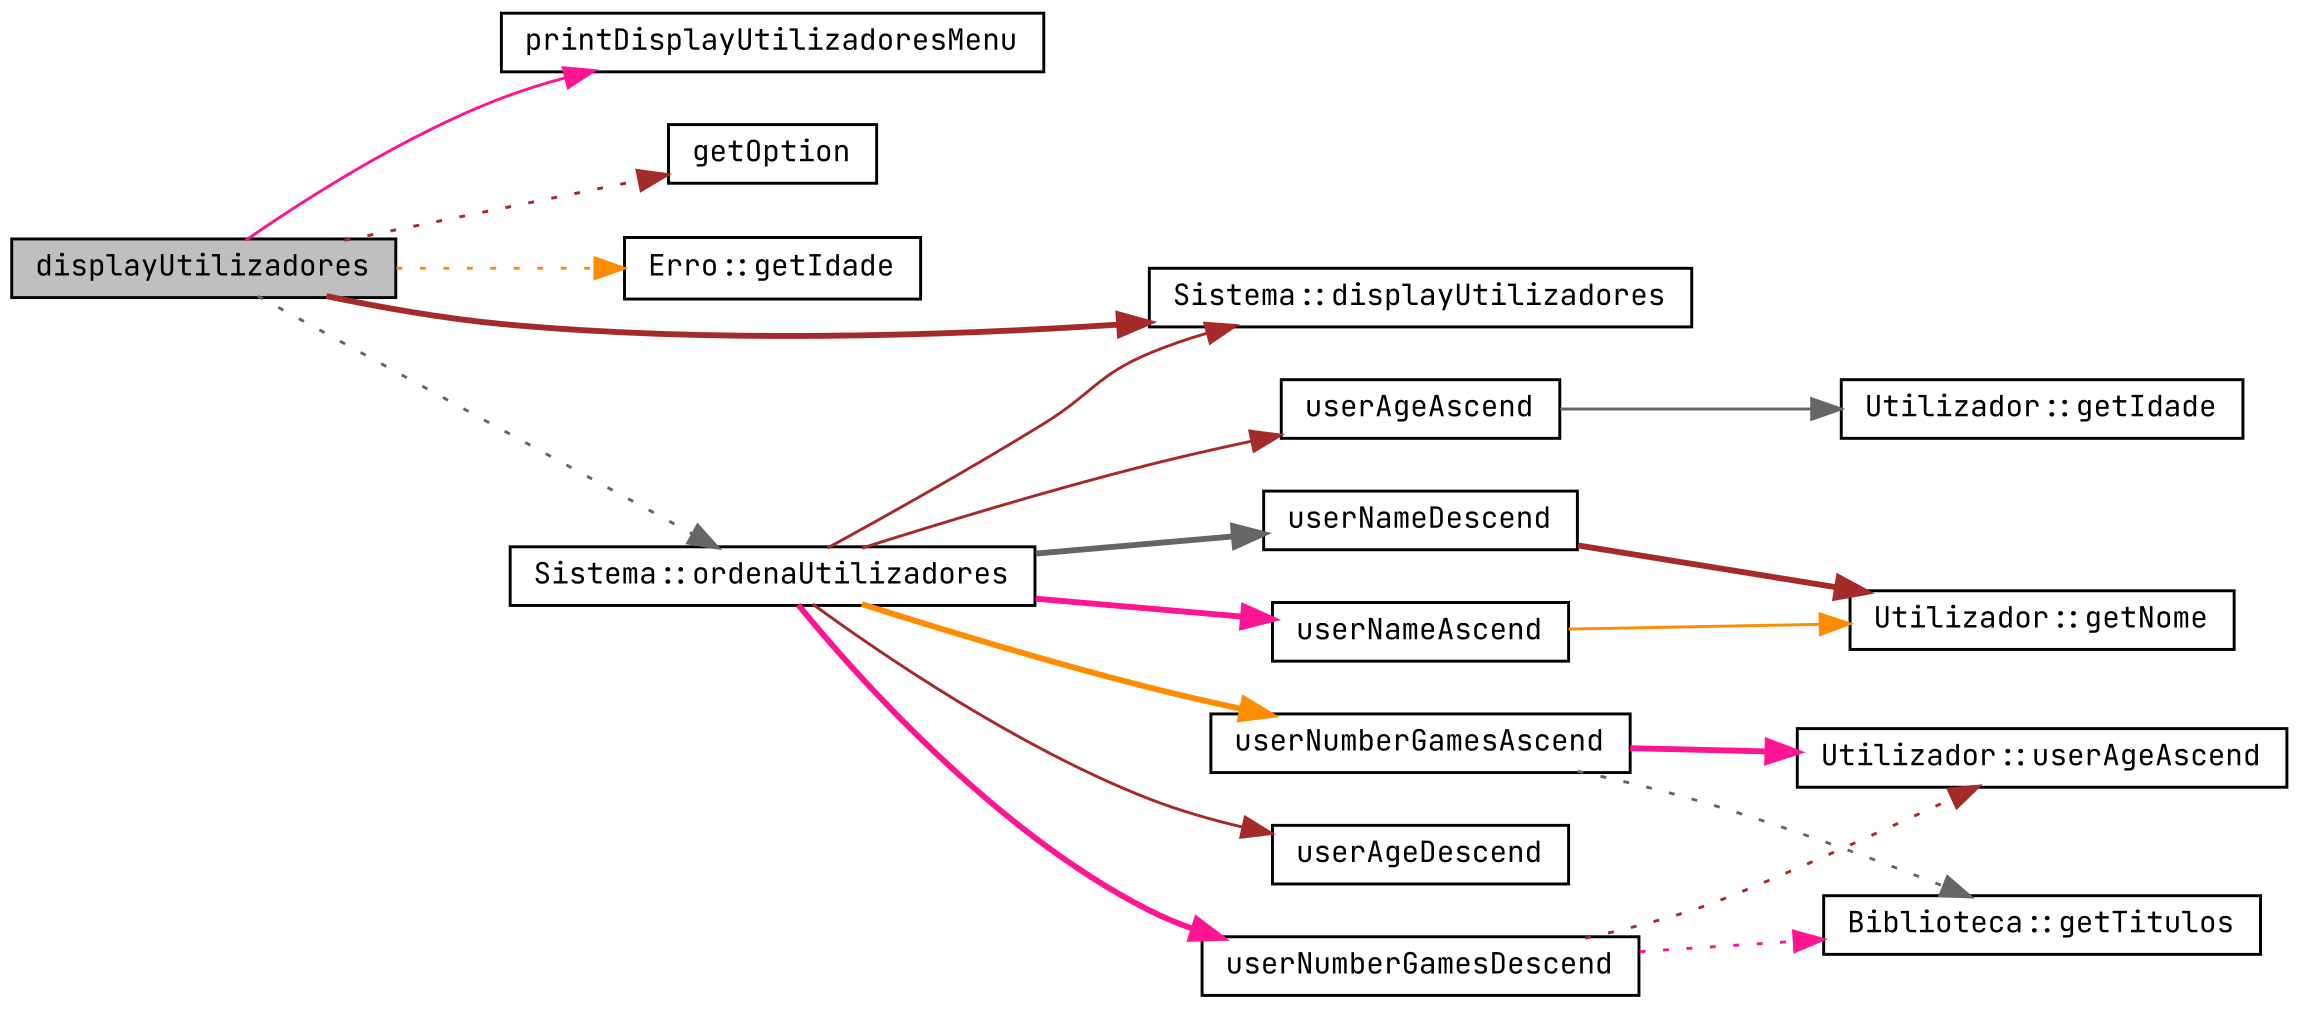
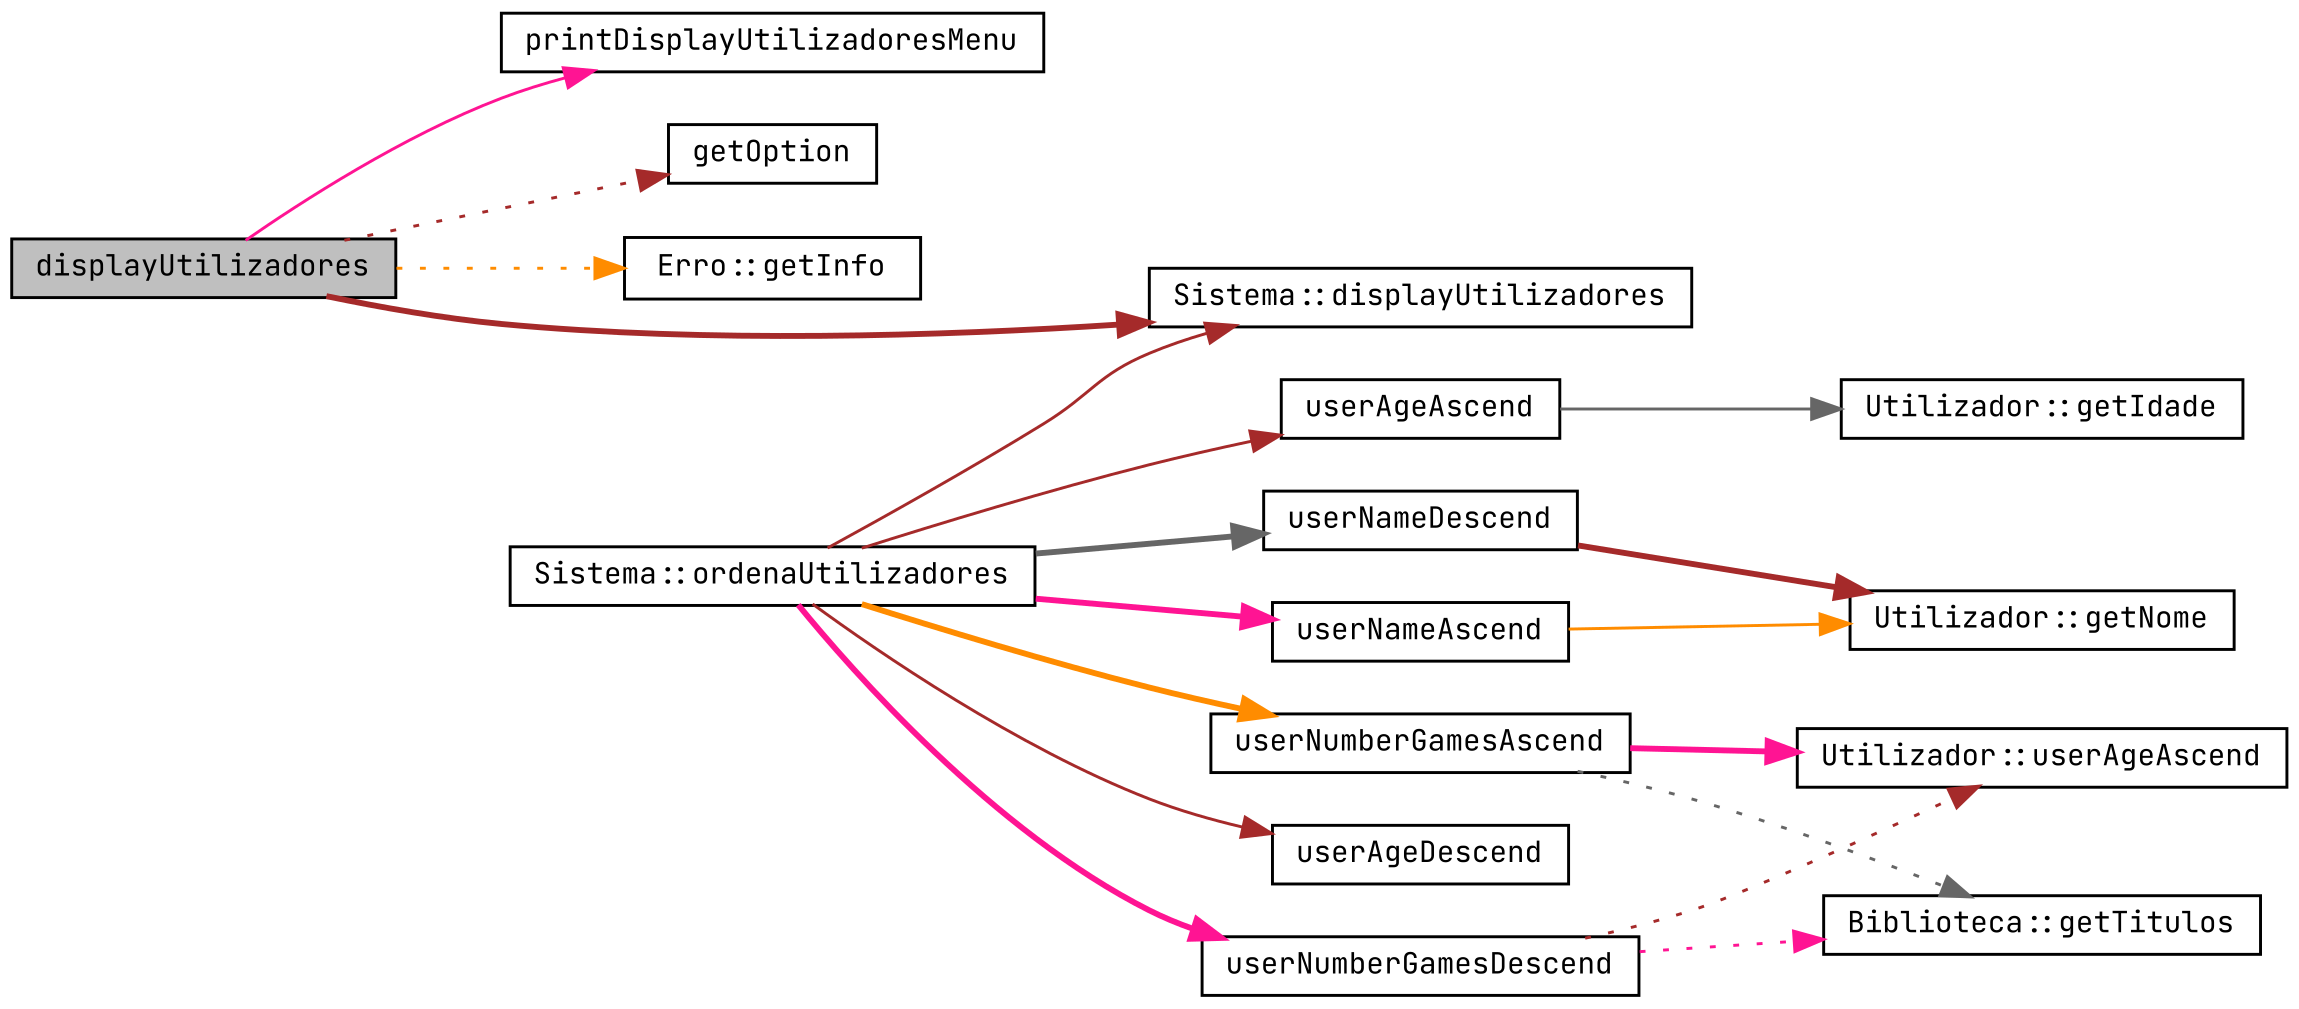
(773, 268) -> (773, 268)
(475, 415) -> none
